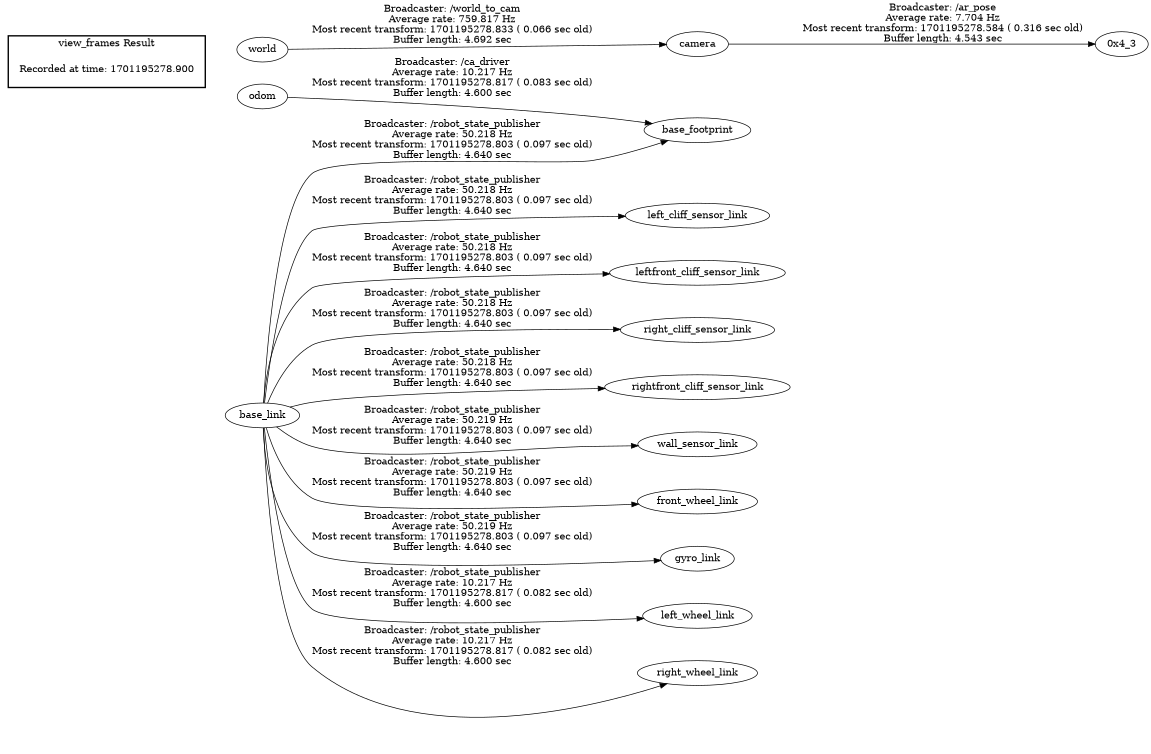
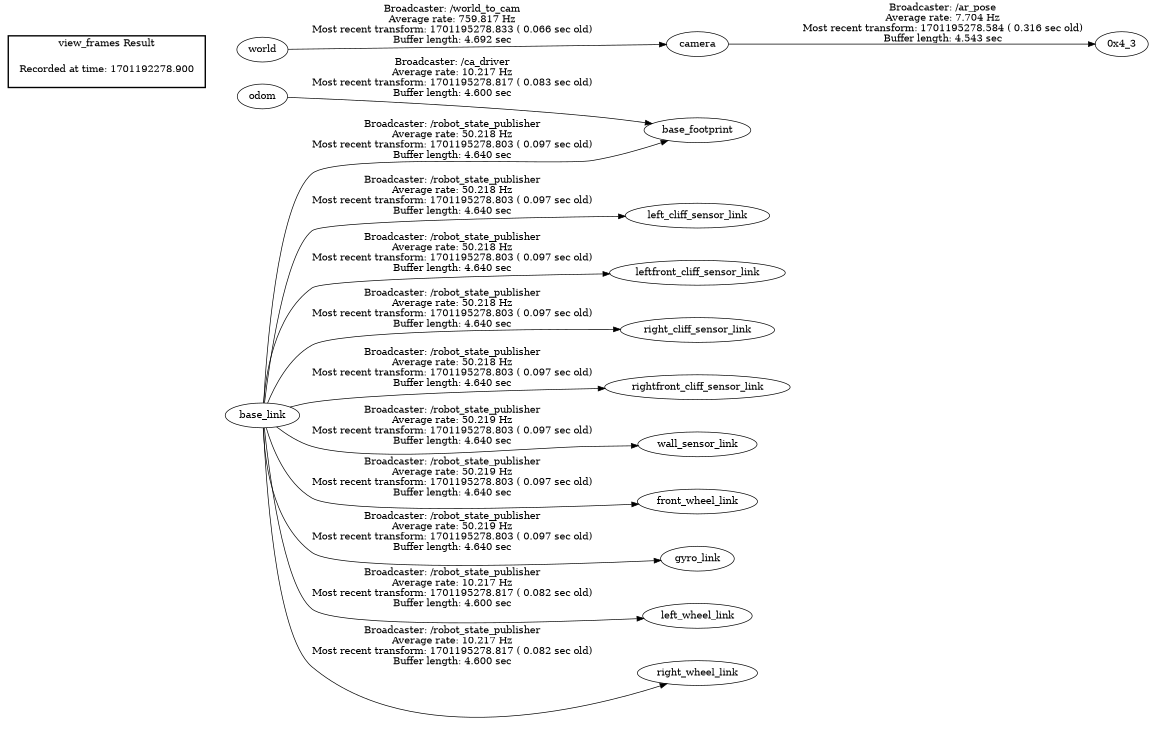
(107, 70) -> (107, 70)
